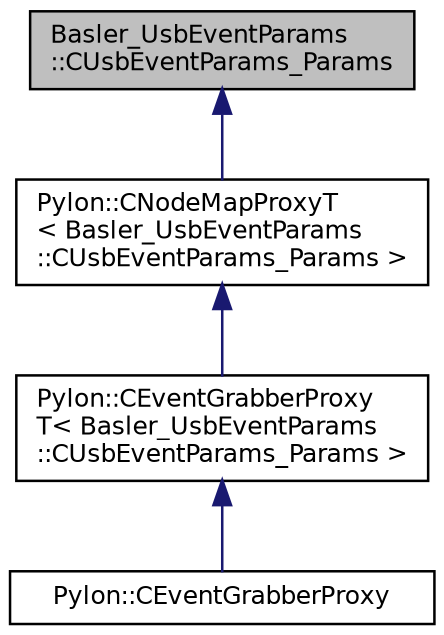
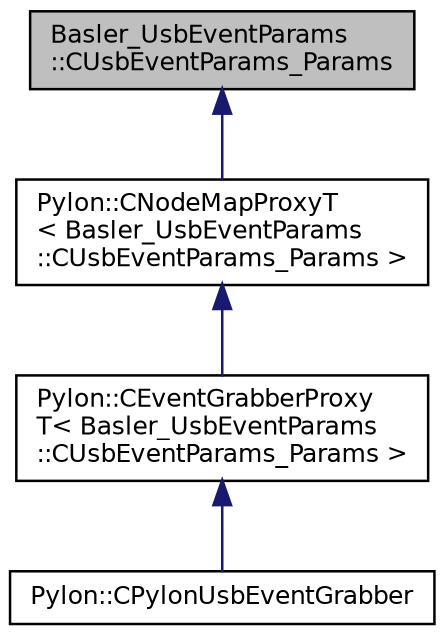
(222, 598) -> (222, 598)
